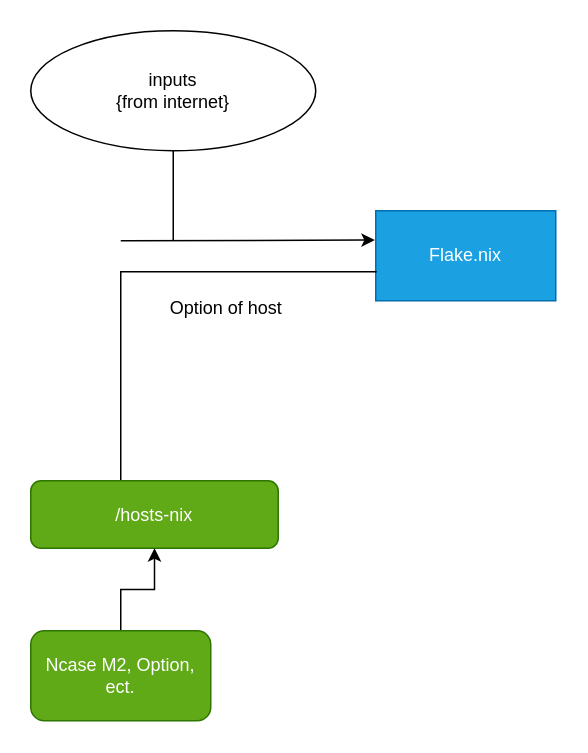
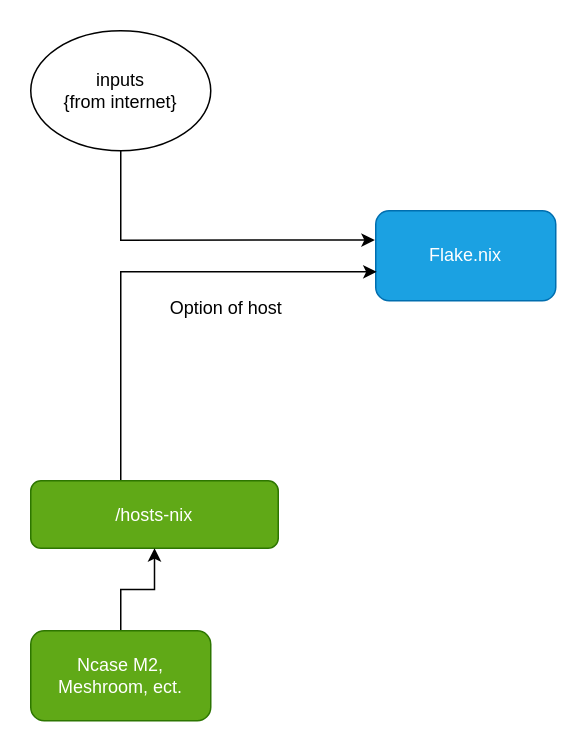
(173, 91) -> (121, 91)
(466, 256) -> (466, 256)
(369, 272) -> (365, 272)
(121, 676) -> (121, 676)
